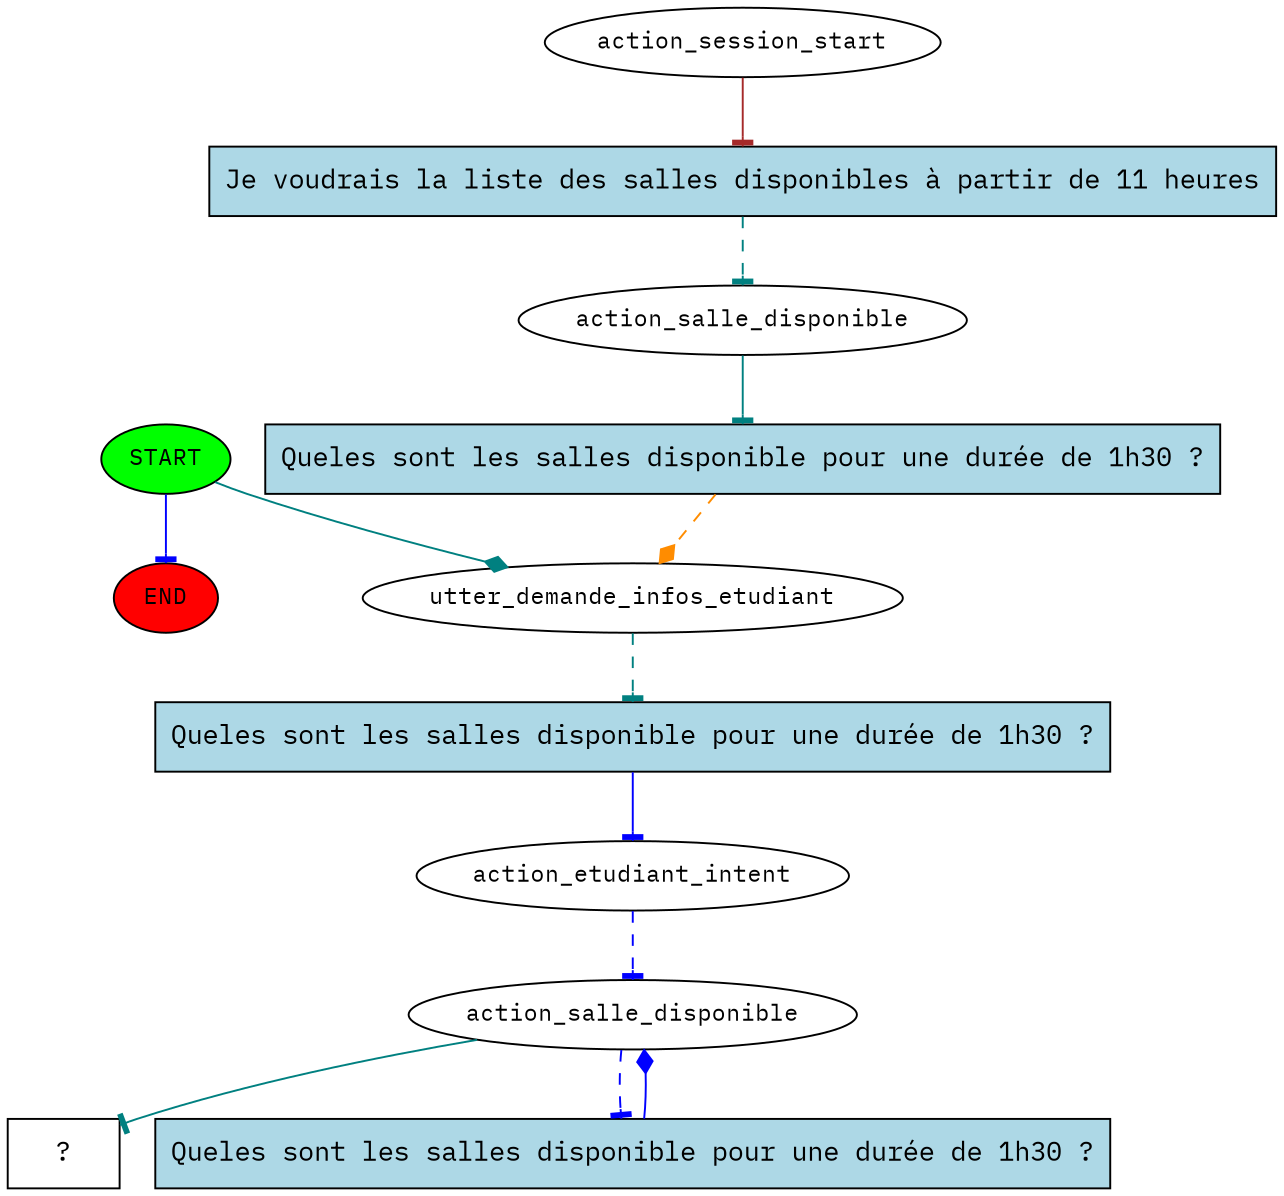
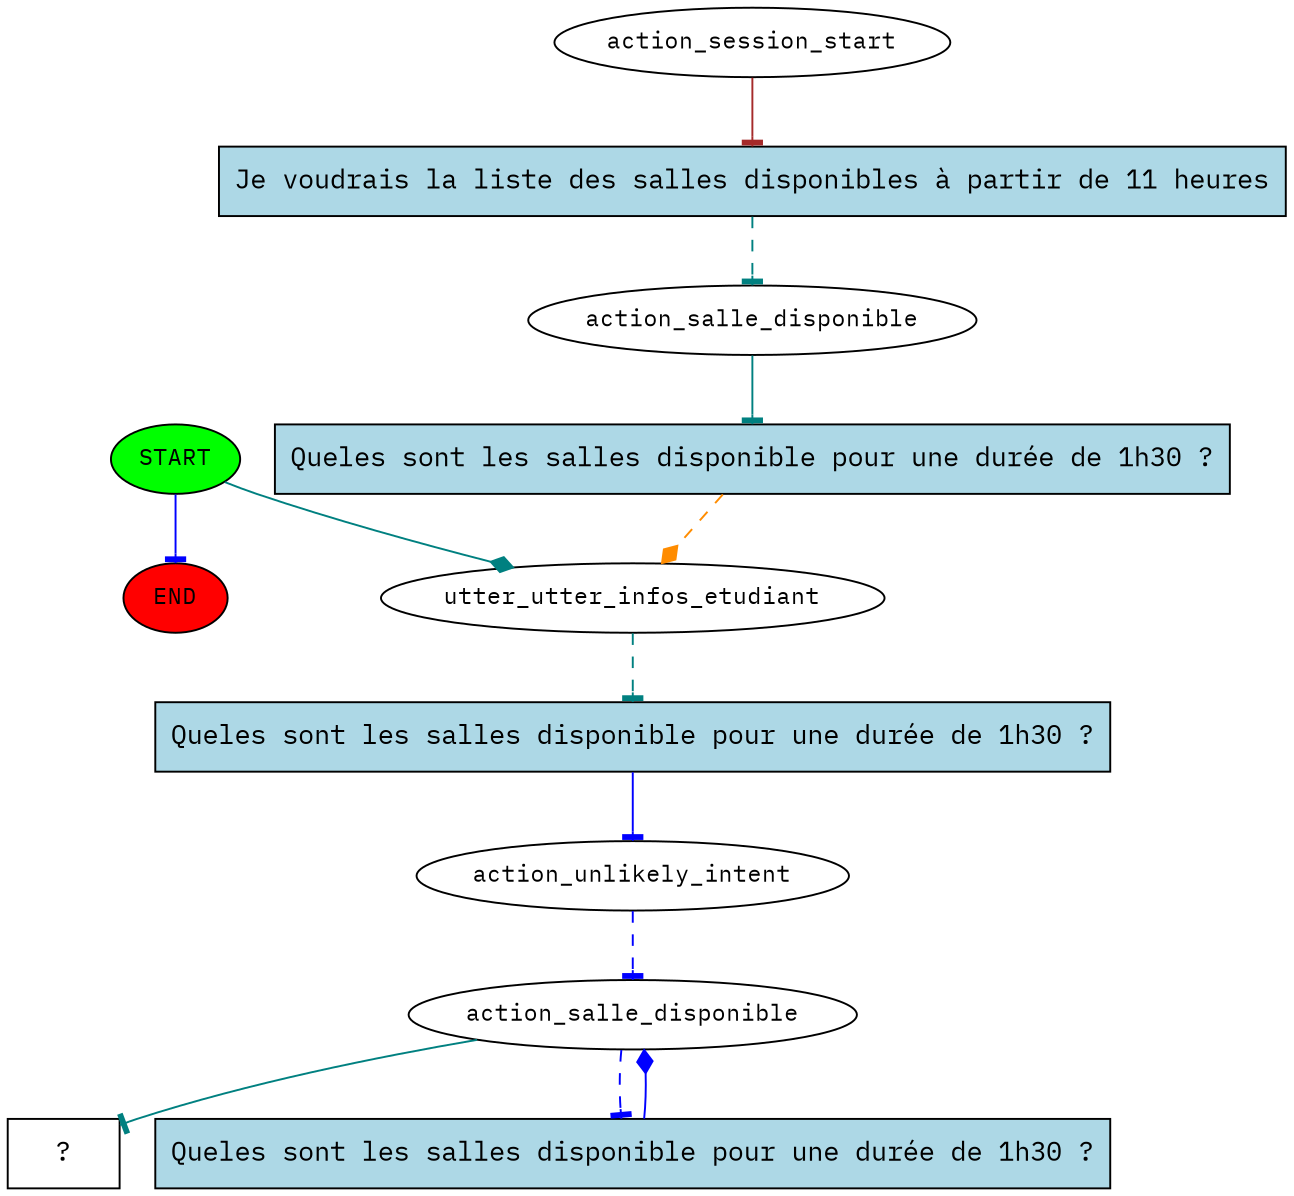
(633, 598) -> (633, 598)
(633, 876) -> (633, 876)
